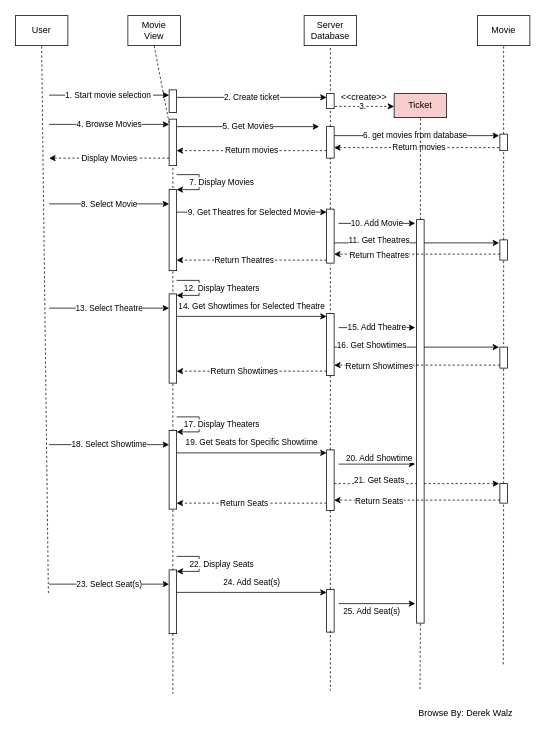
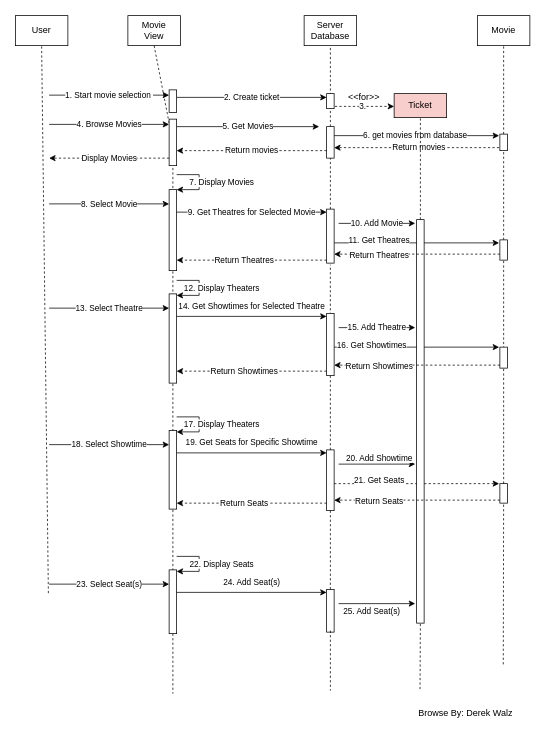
(364, 97) -> (364, 97)
